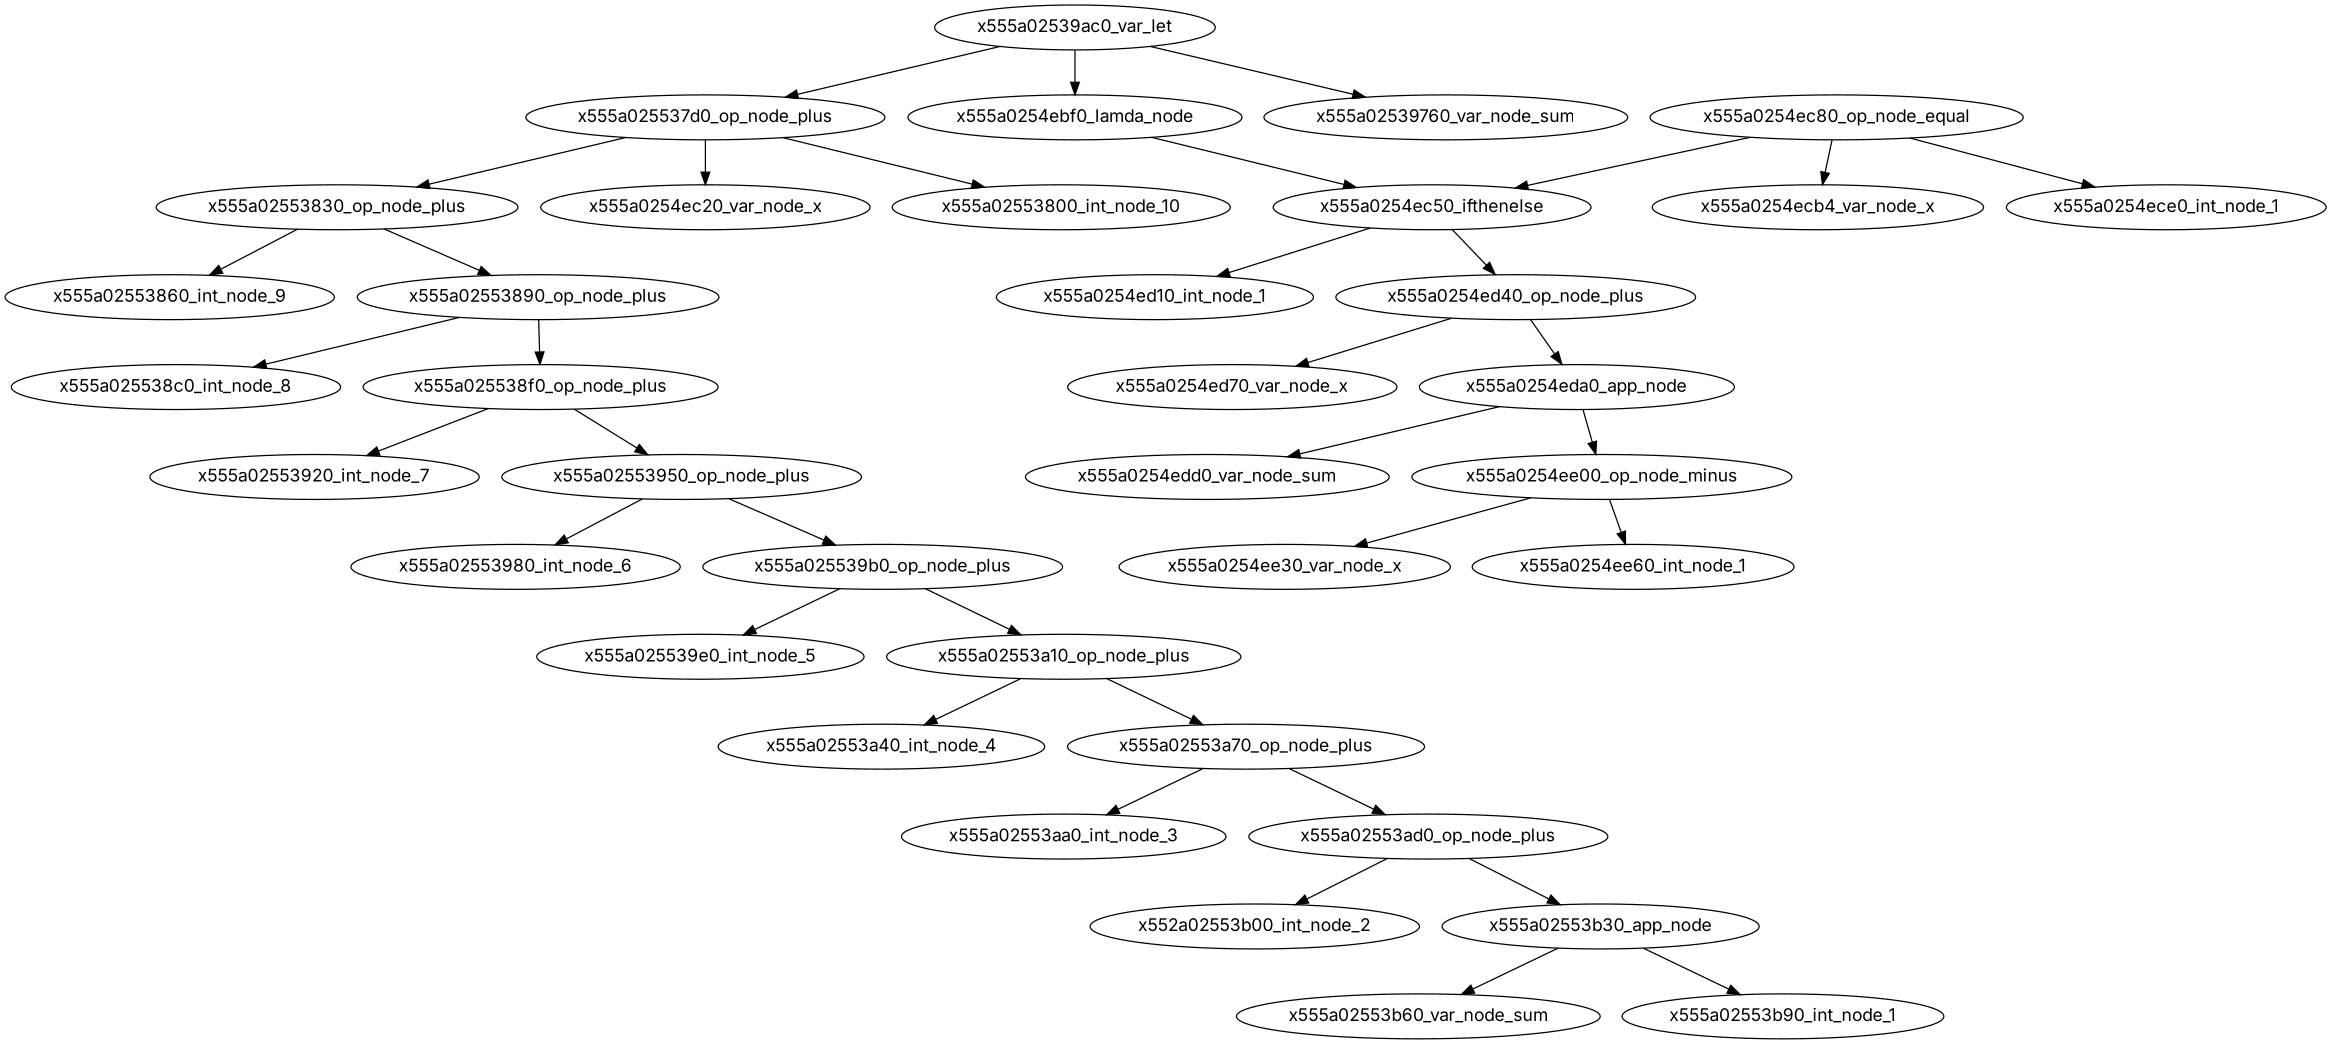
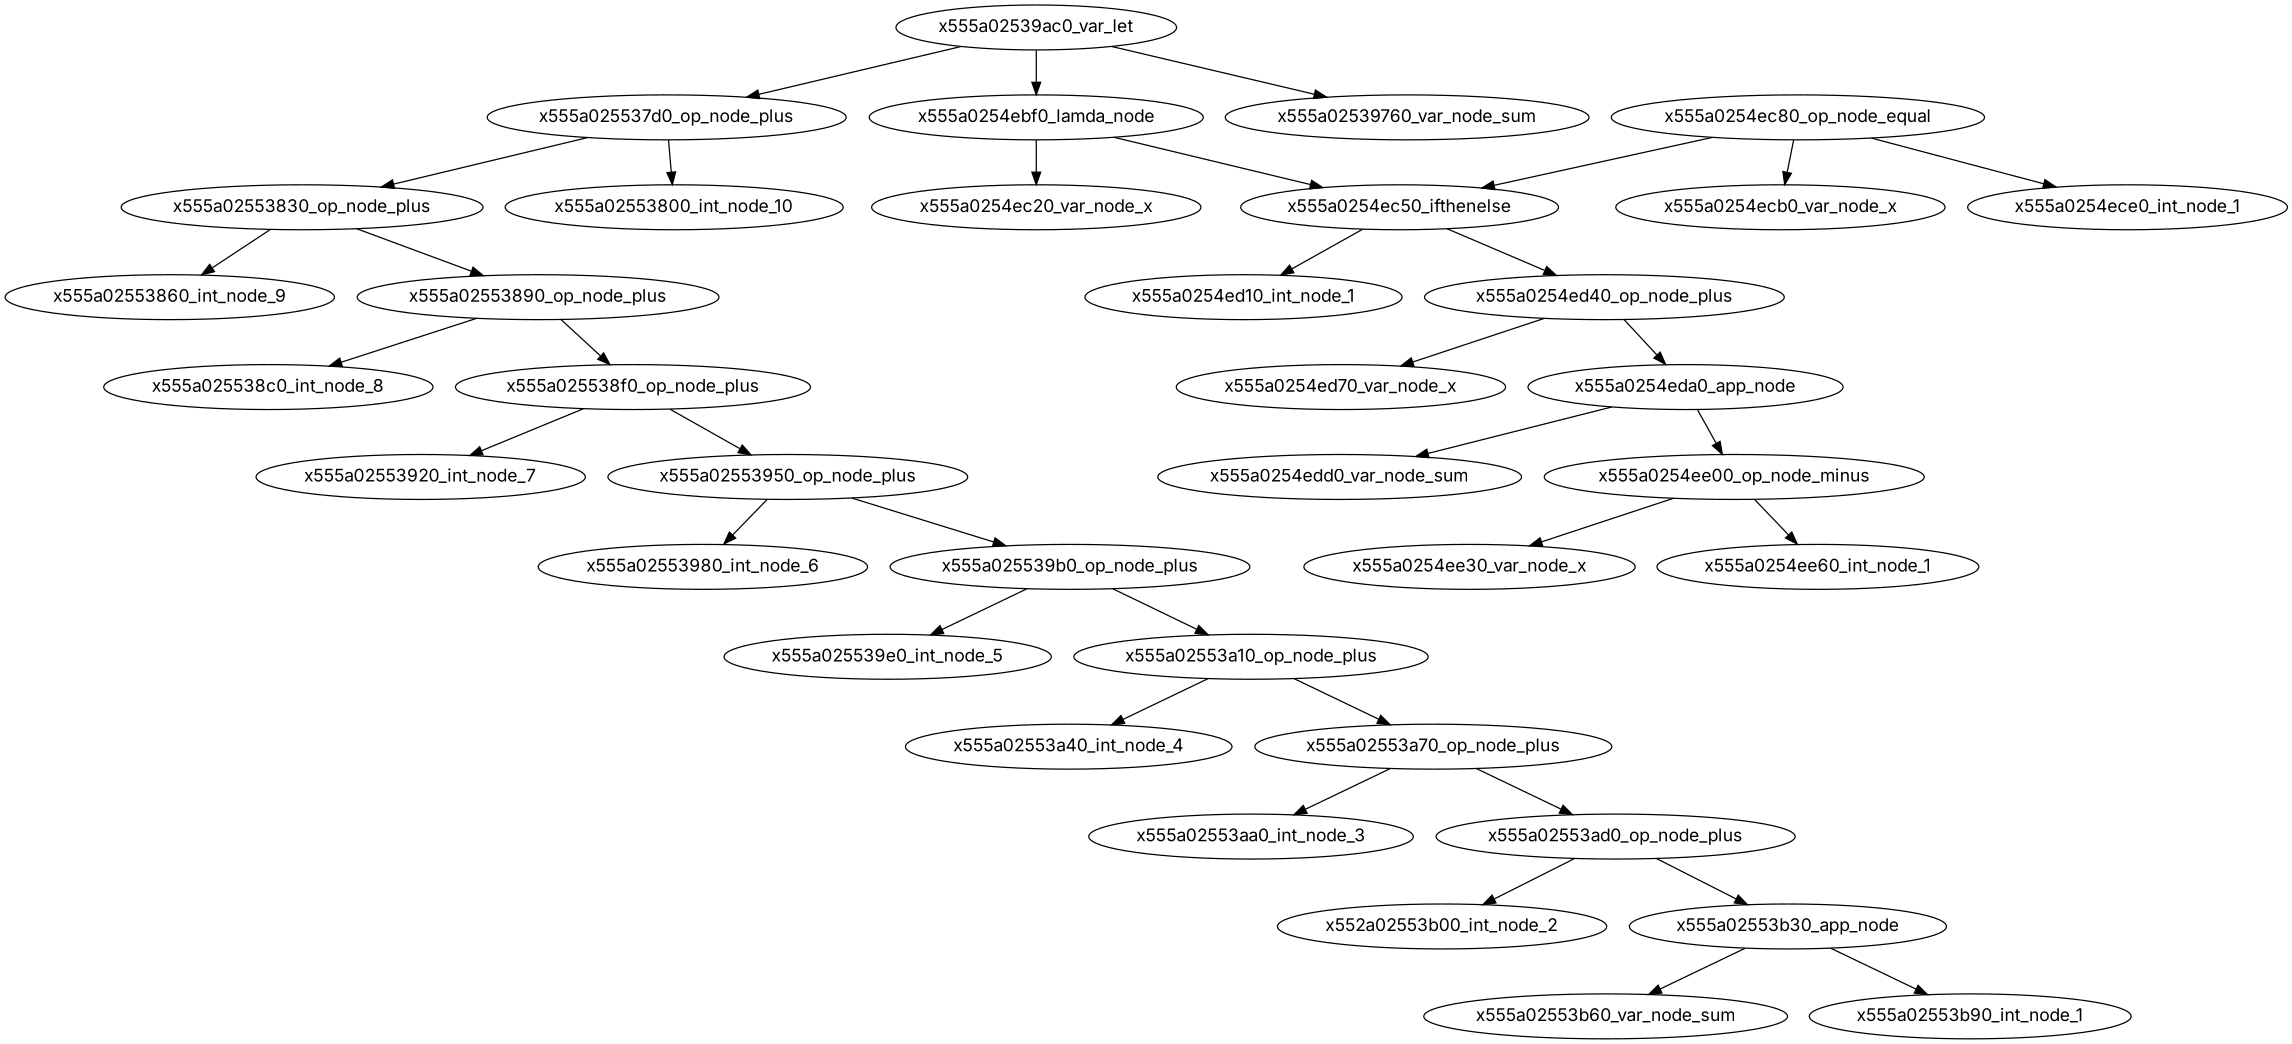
(705, 156) -> (1036, 156)
(1818, 207) -> (1780, 207)
